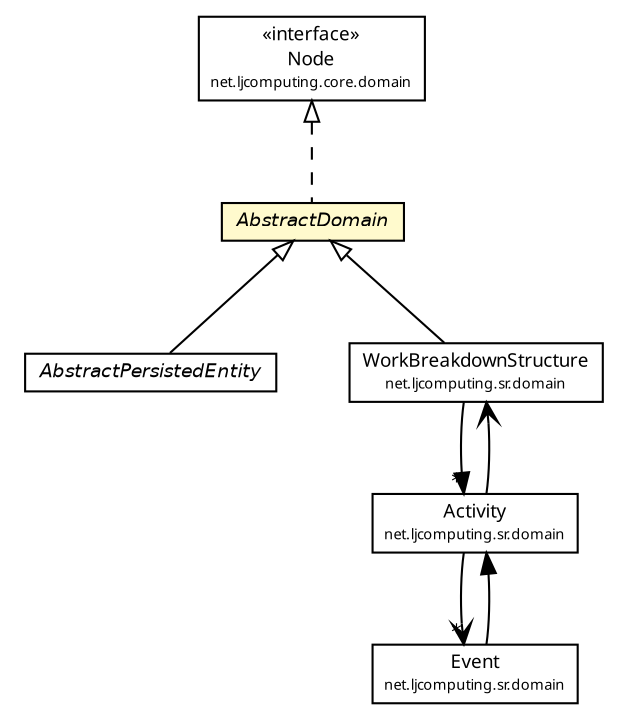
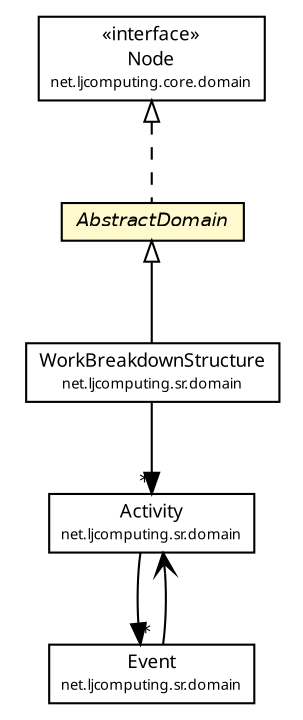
(151, 373) -> none
(489, 458) -> none
(461, 588) -> (138, 588)
(489, 609) -> (166, 609)
